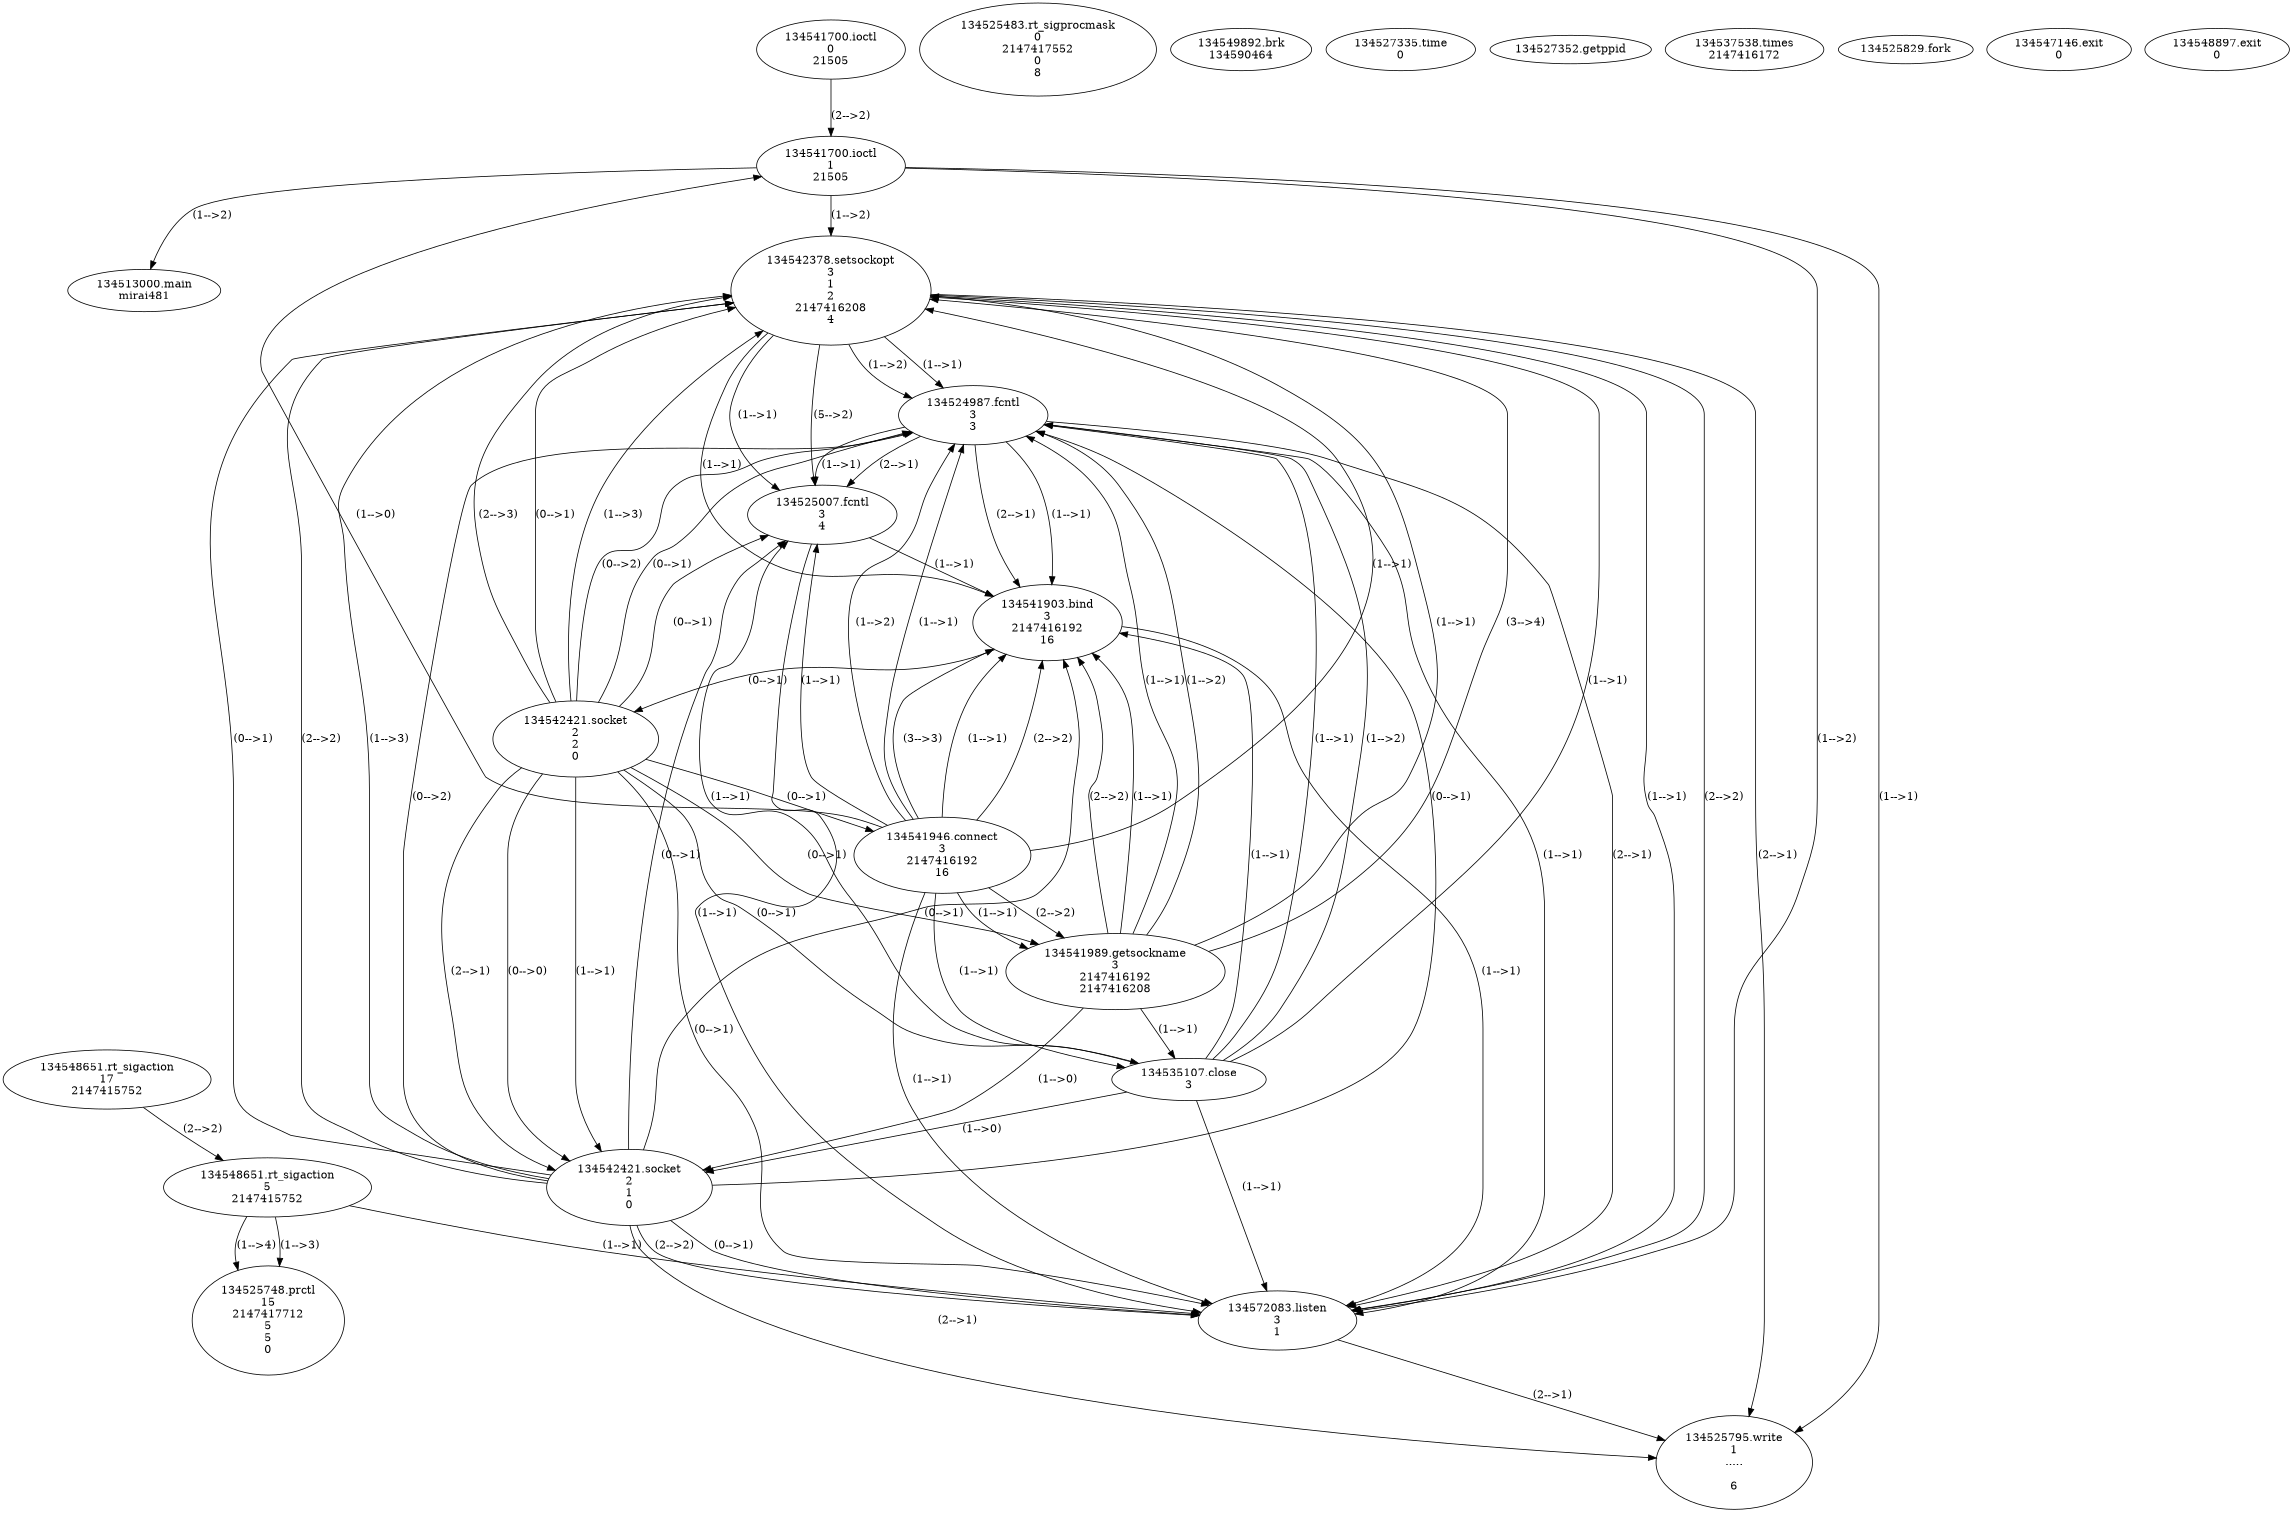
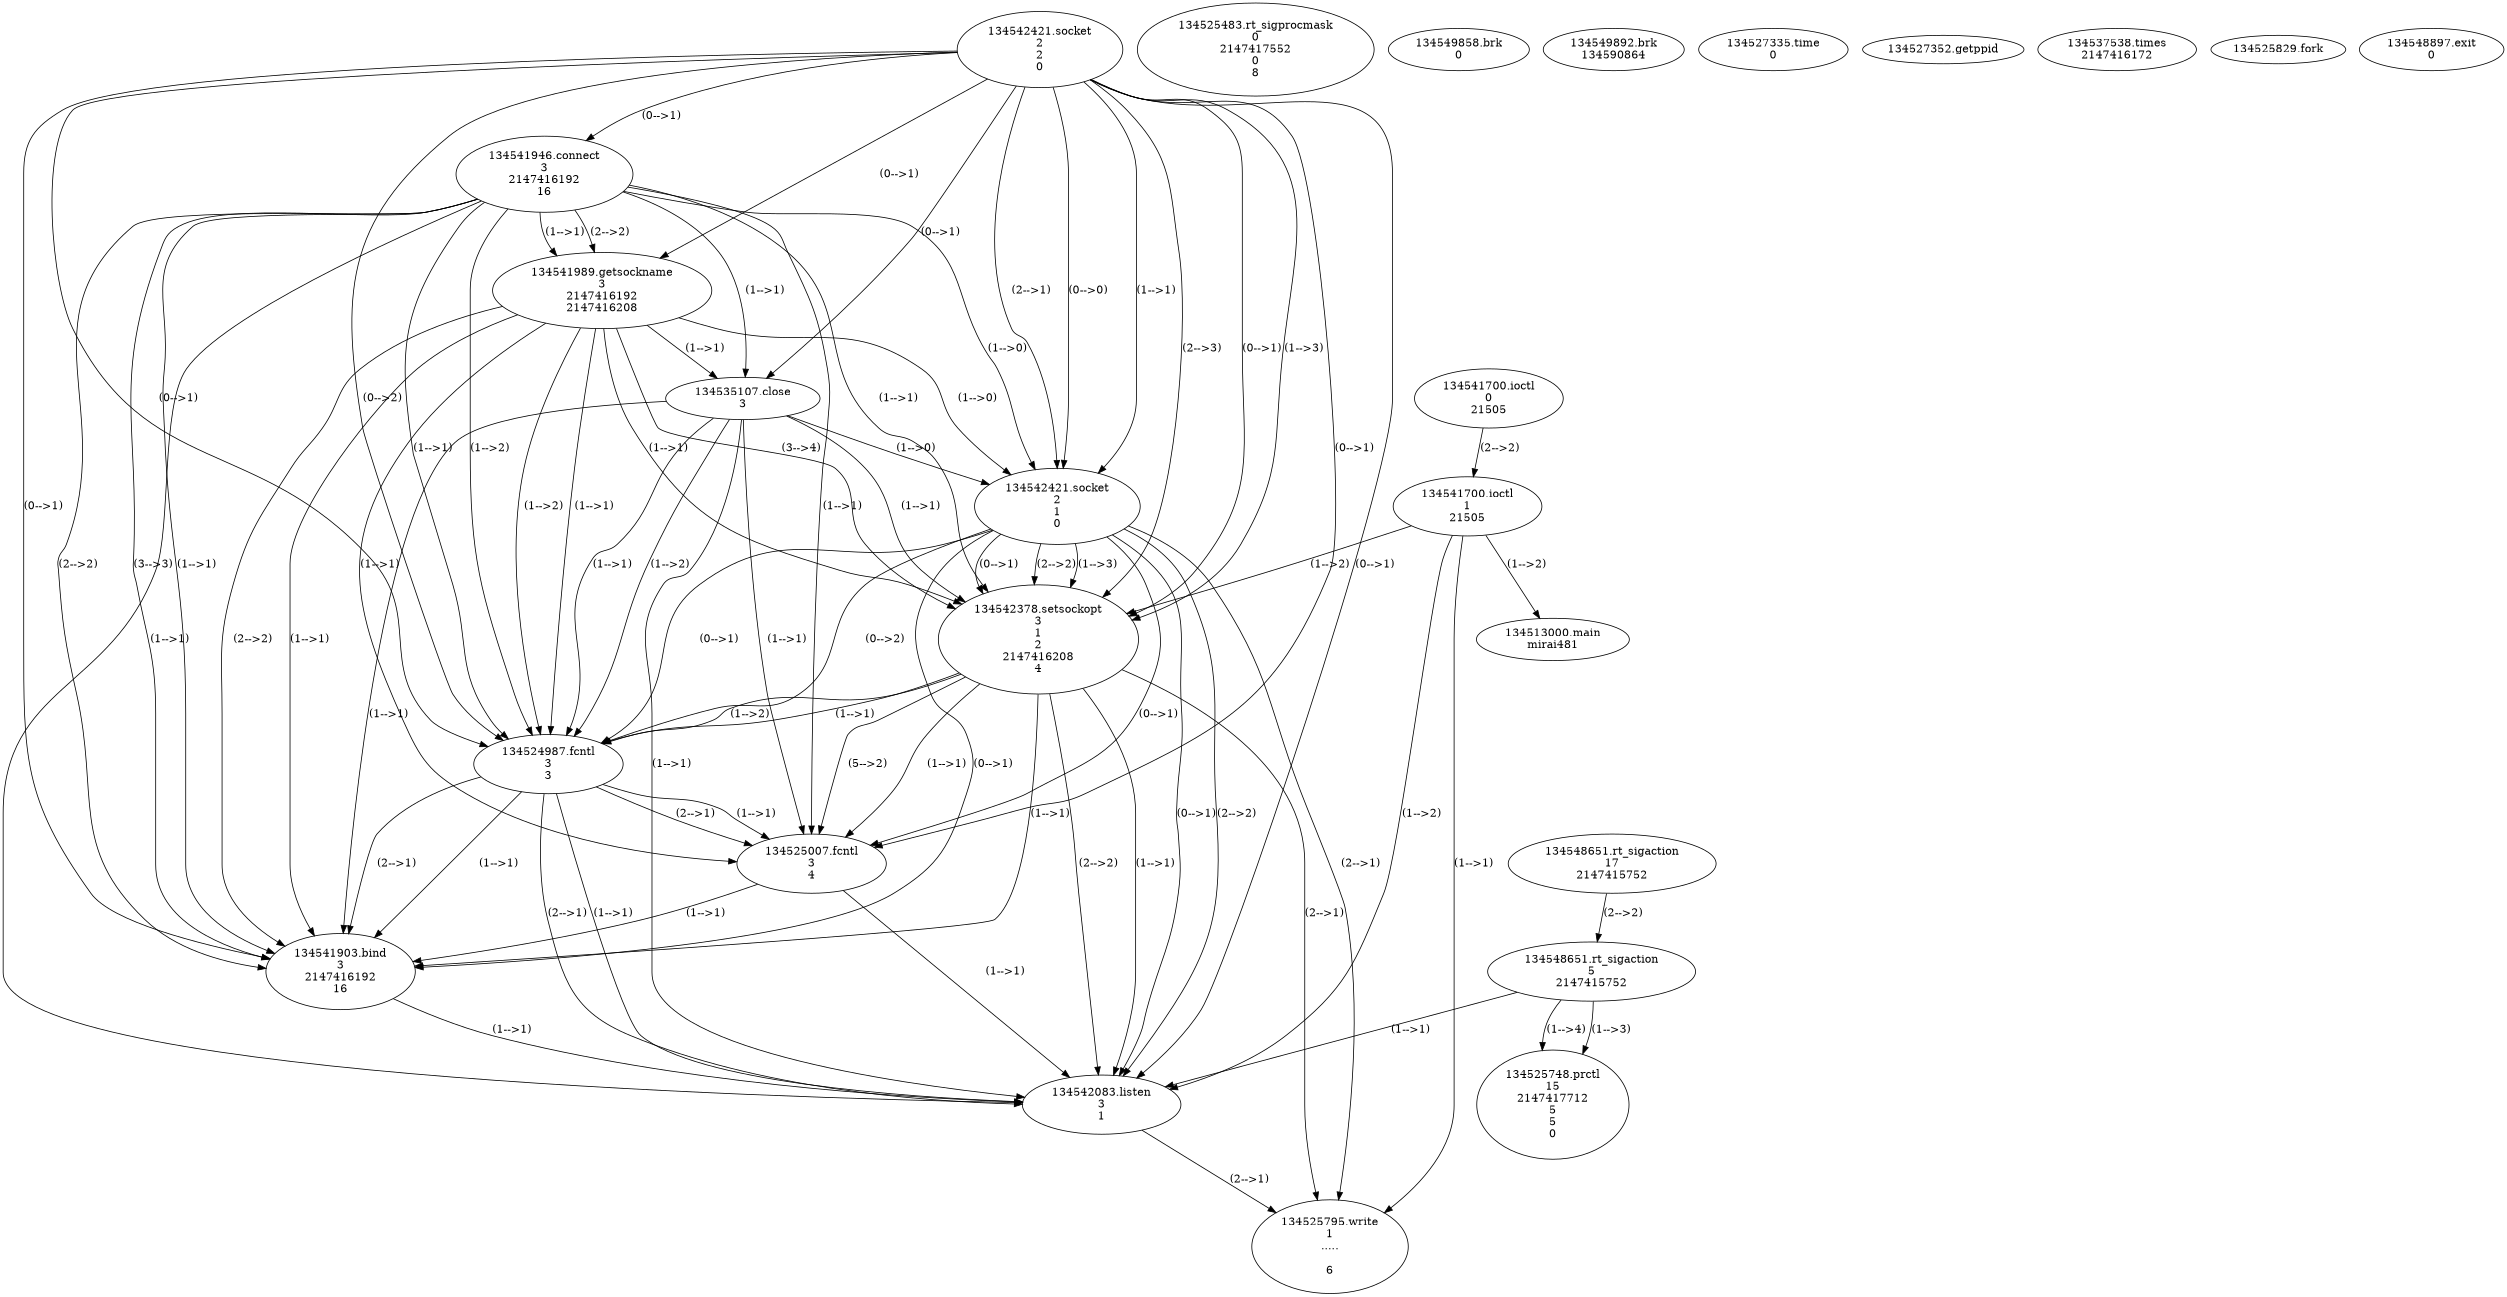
(1241, 50) -> (1614, 50)
none -> (1459, 50)
(2059, 50) -> none
(354, 540) -> (901, 222)
(816, 668) -> (28, 145)
none -> (383, 671)
(1277, 1320) -> (1102, 1105)
